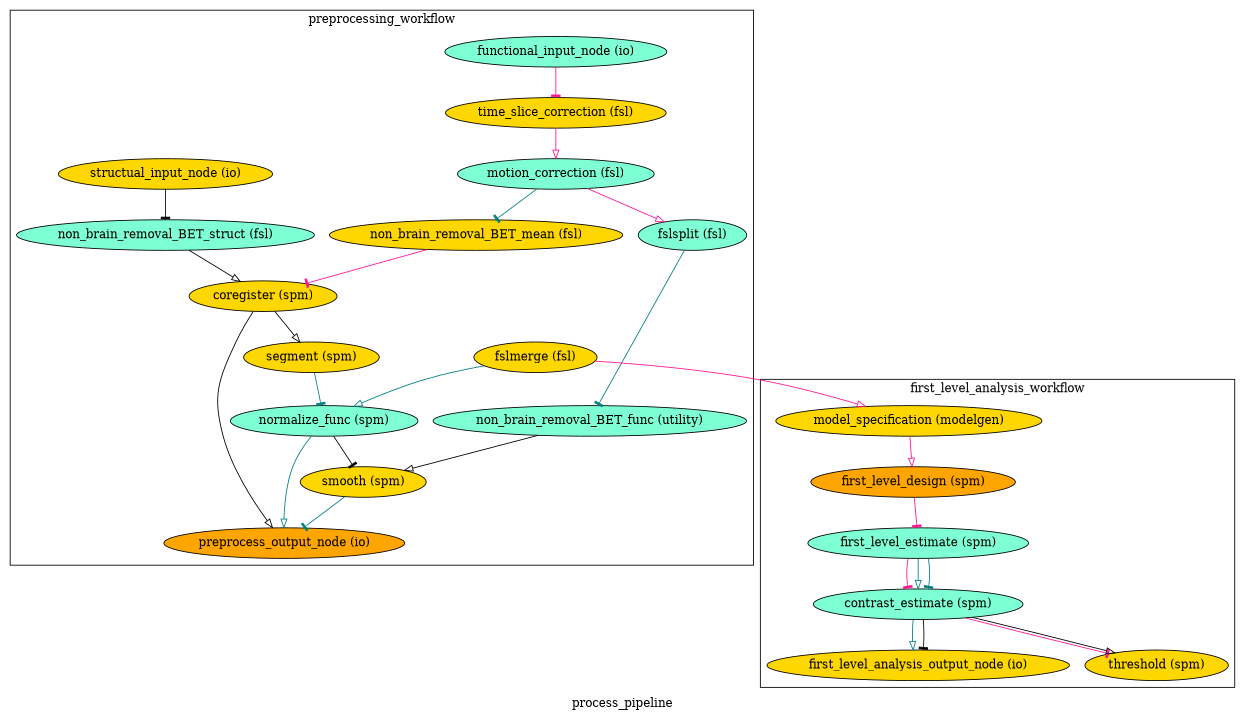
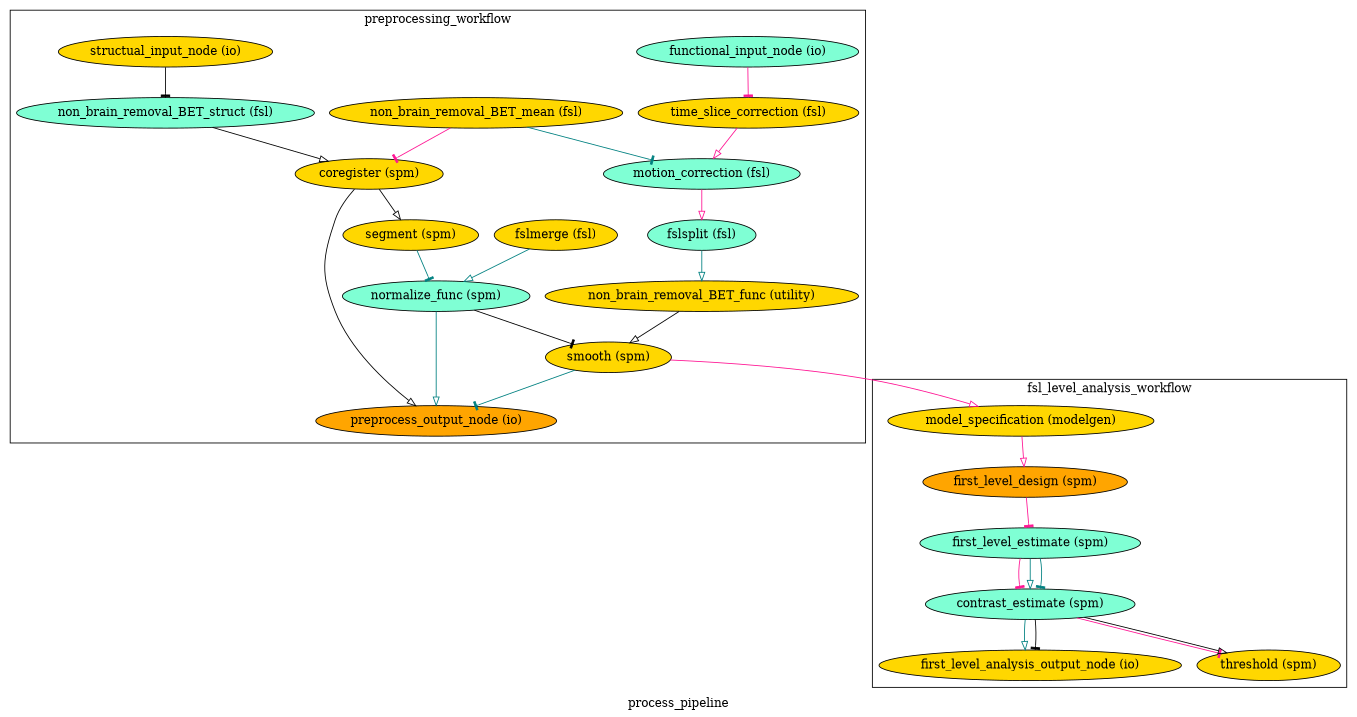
(518, 203) -> (588, 143)
(642, 326) -> (702, 261)
(728, 375) -> (822, 372)
(998, 389) -> (1110, 389)
(590, 421) -> (702, 296)
